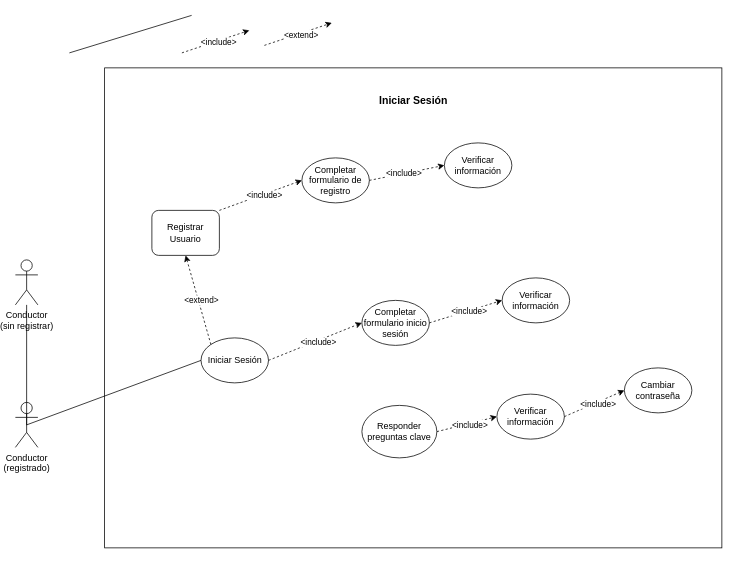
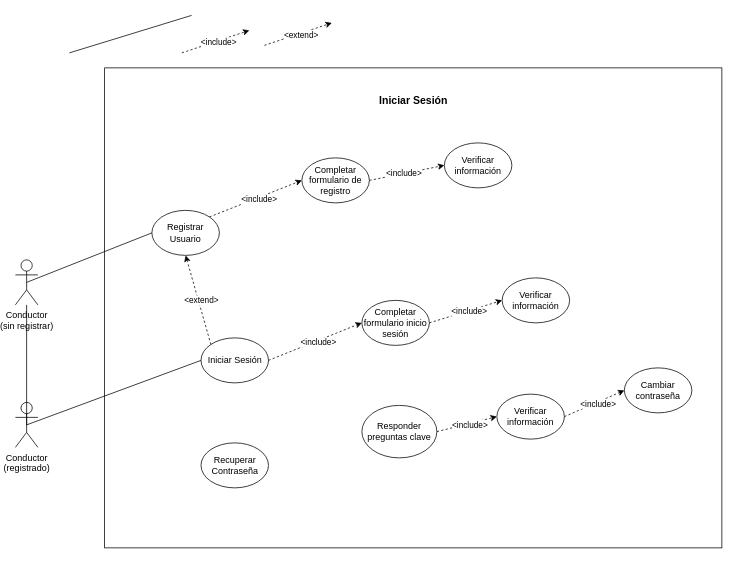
(186, 233) -> (186, 233)
none -> (89, 258)
none -> (235, 465)
